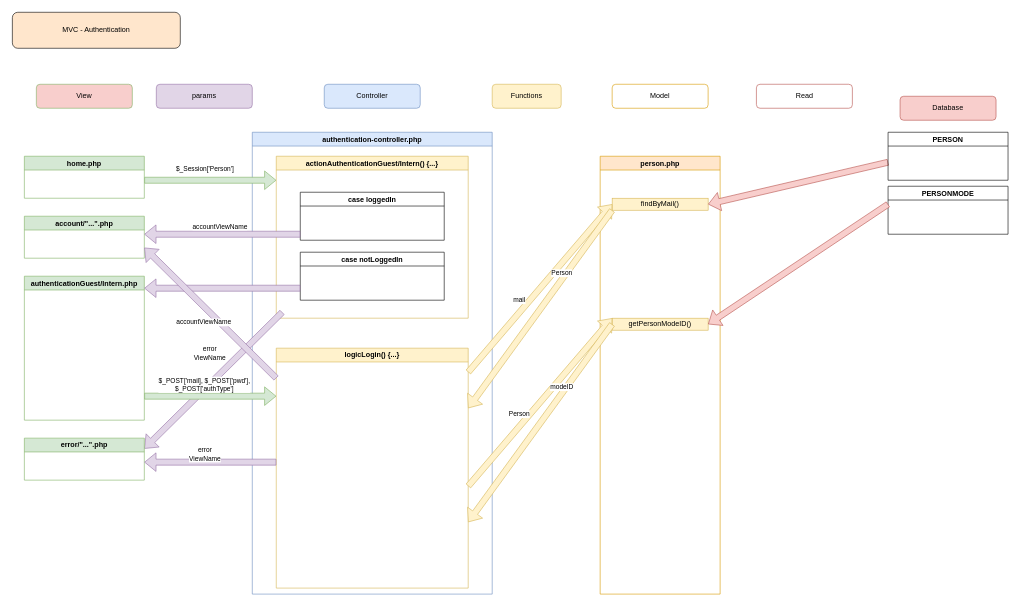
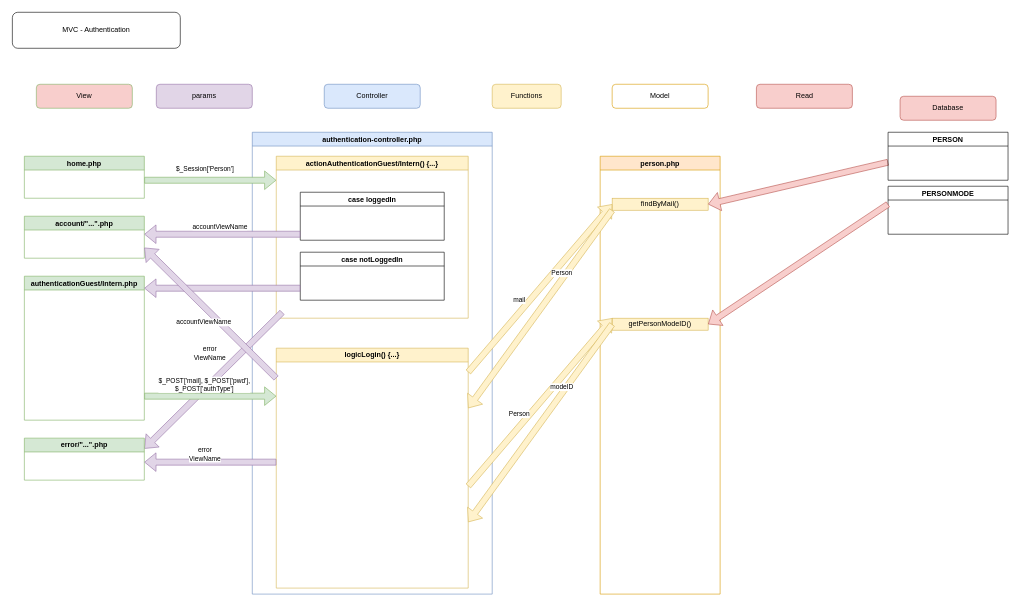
(96, 30) -> (96, 30)
(805, 96) -> (805, 96)
